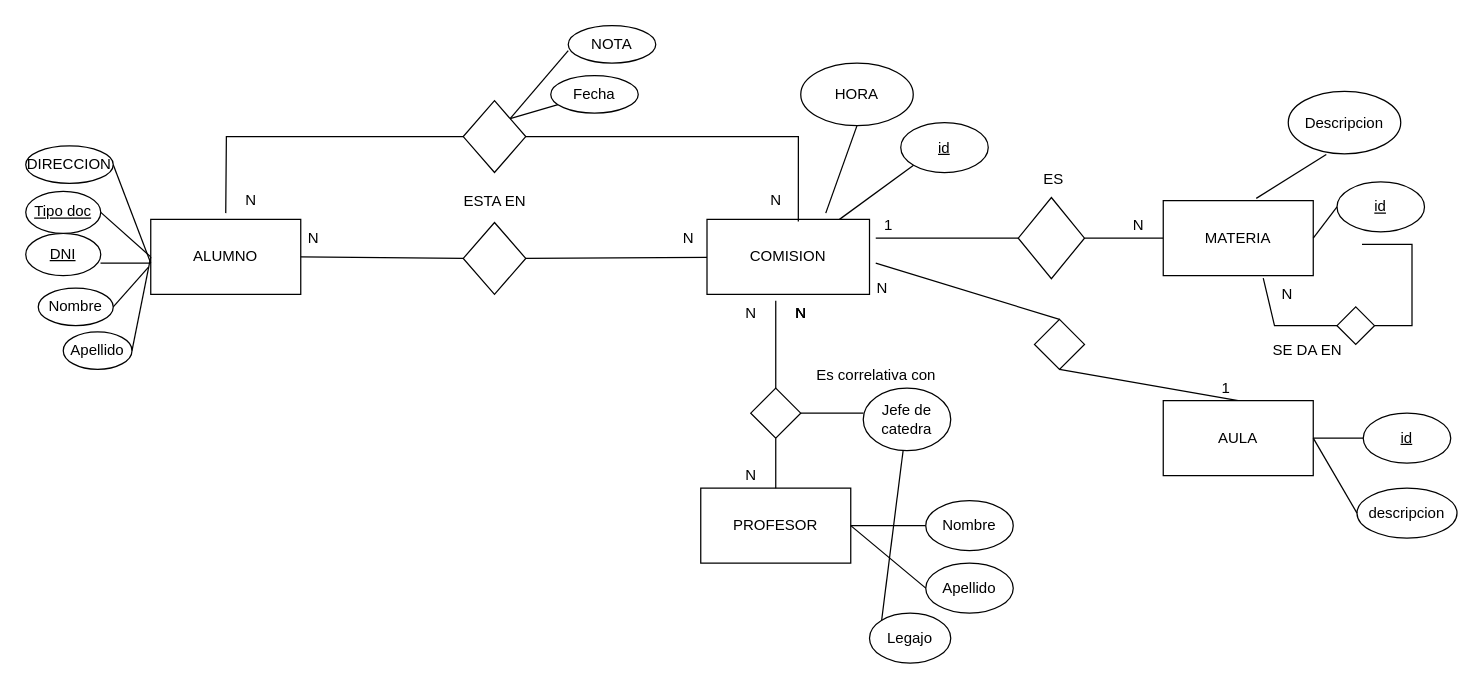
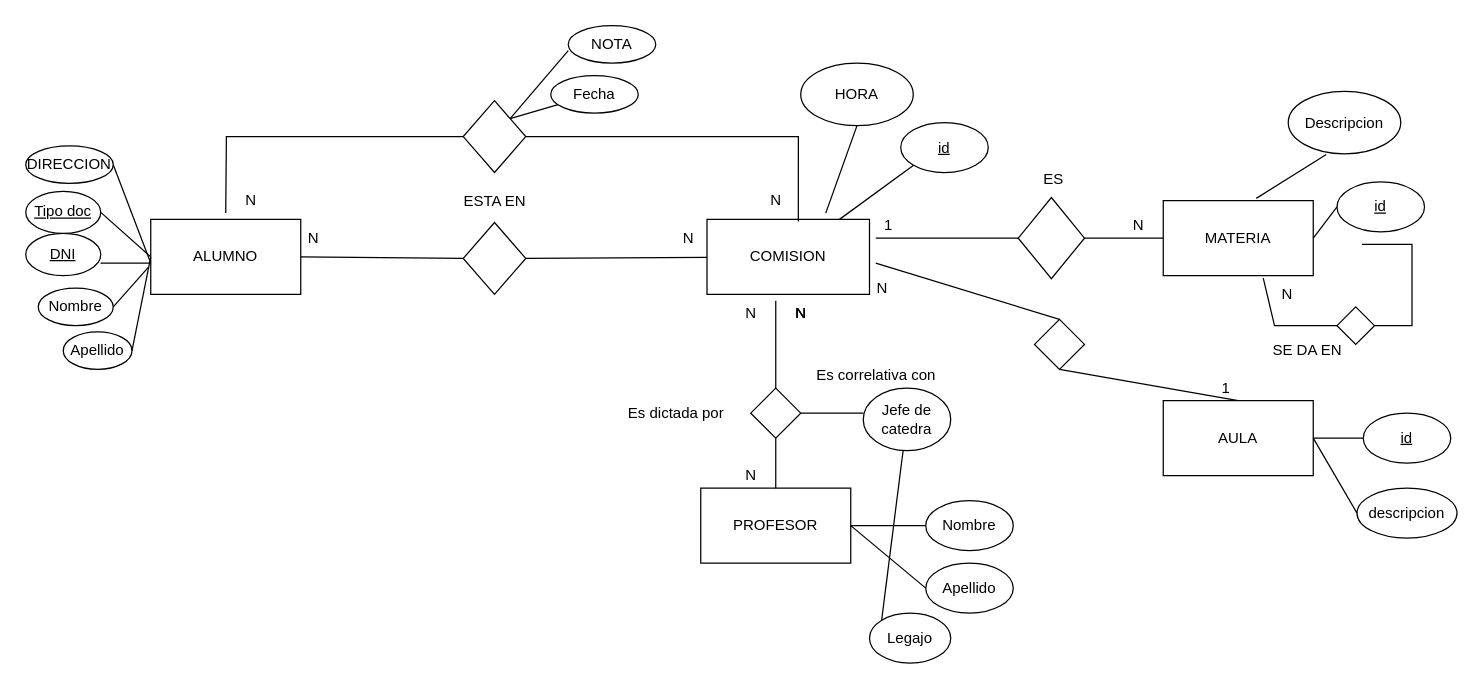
none -> (676, 413)
